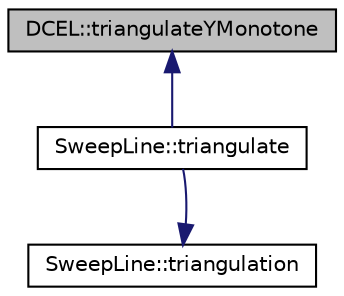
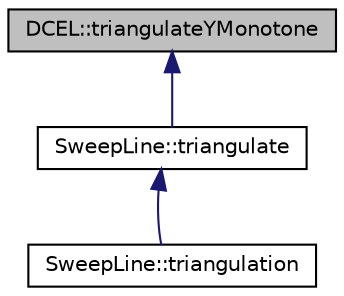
(186, 196) -> (158, 218)
